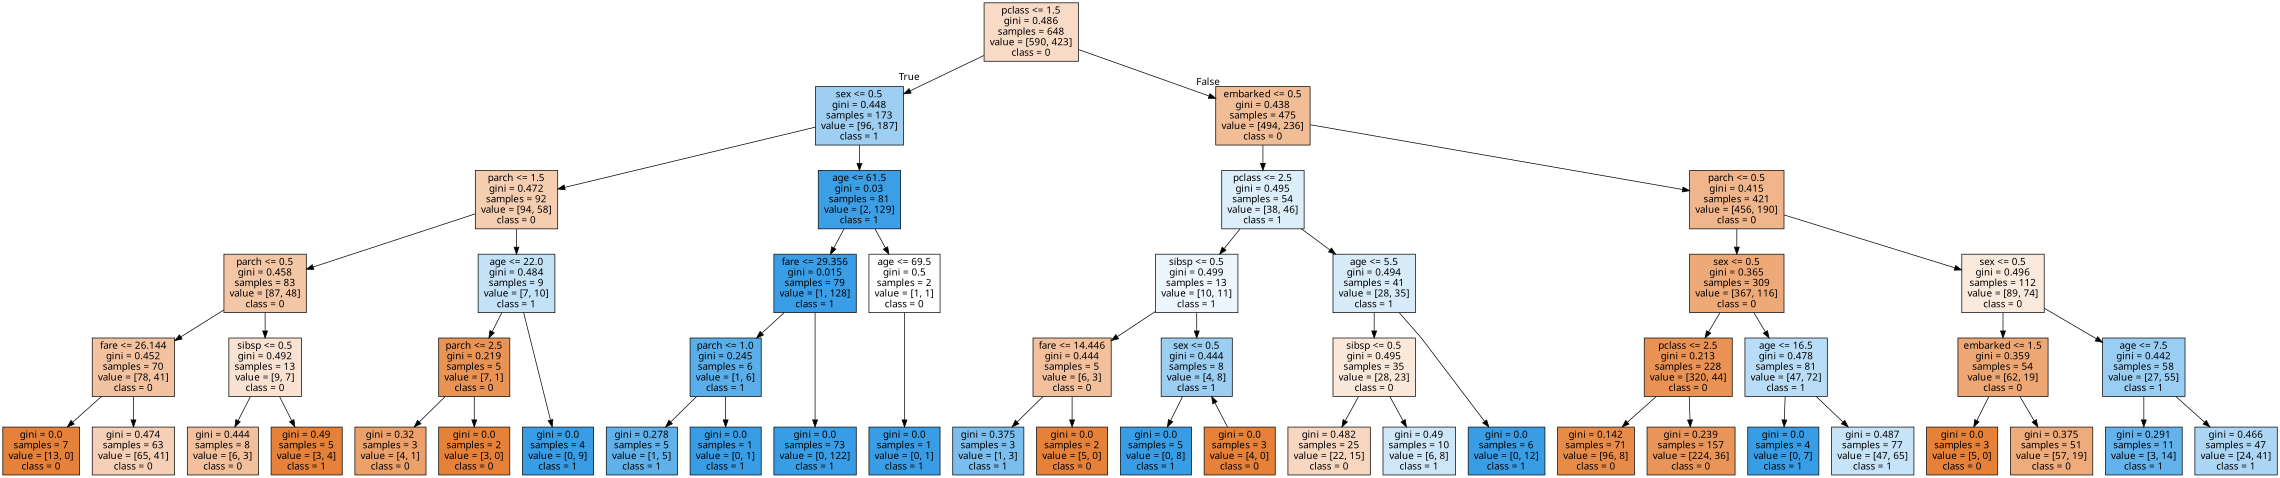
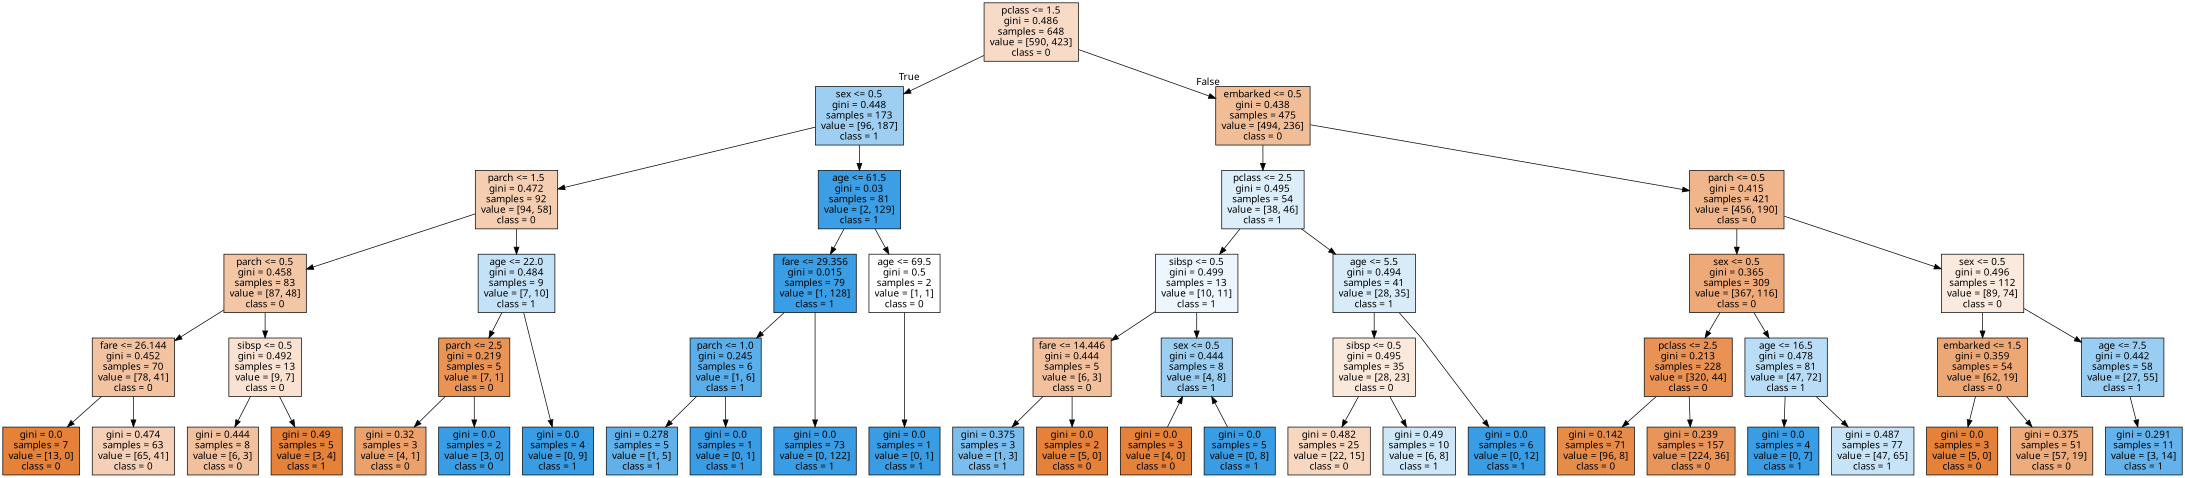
(1177, 409) -> (1221, 415)
(474, 451) -> (474, 451)
(2236, 451) -> none
